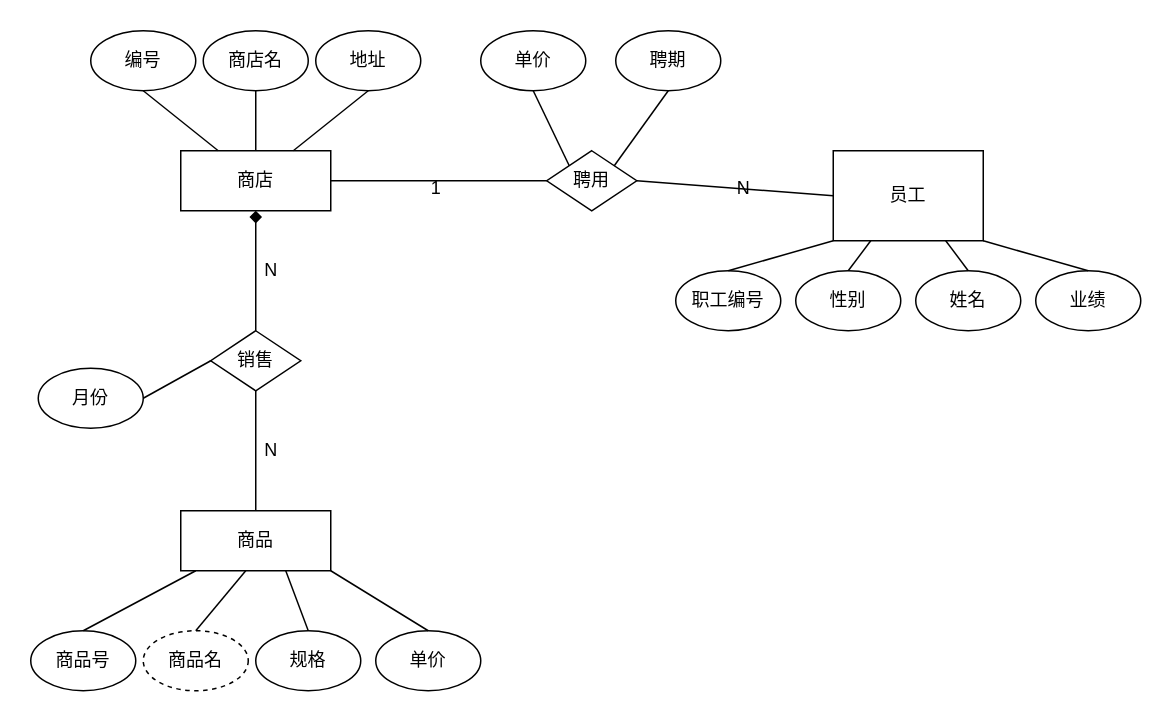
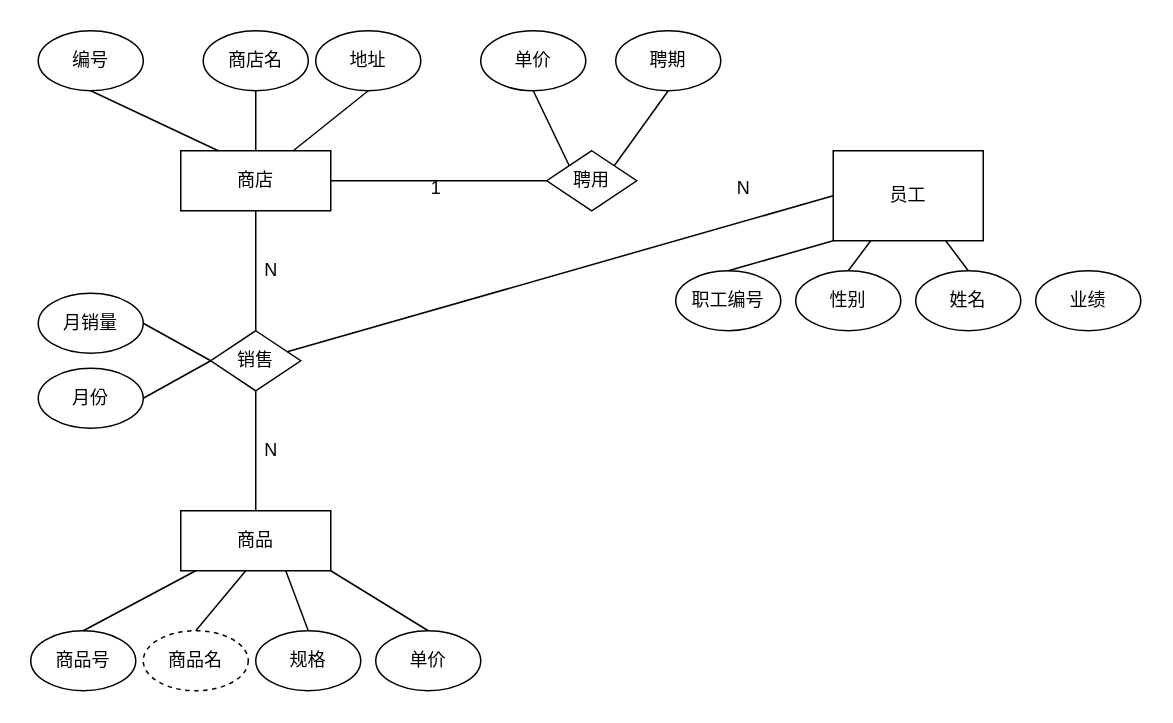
(143, 61) -> (91, 61)
(735, 188) -> (561, 274)
(256, 223) -> (256, 217)
(1036, 256) -> none
none -> (91, 323)
none -> (177, 342)
